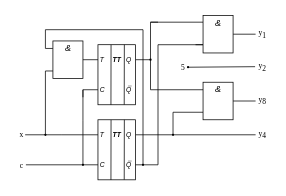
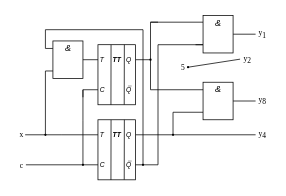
(262, 67) -> (247, 59)
